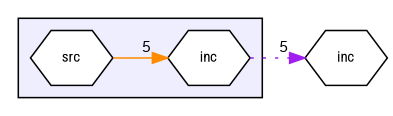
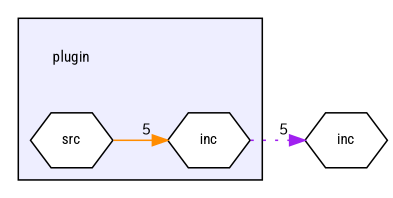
none -> (72, 58)
